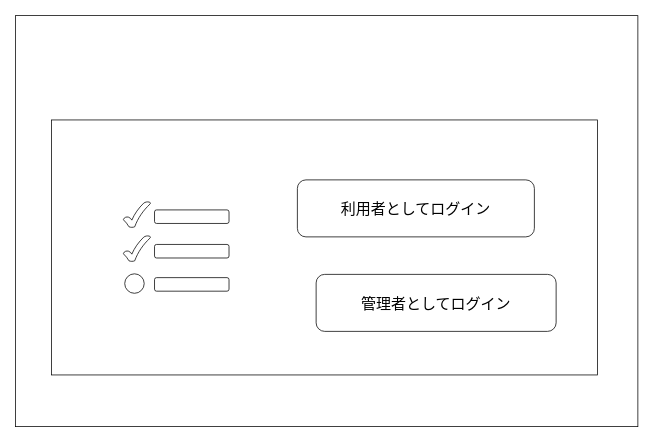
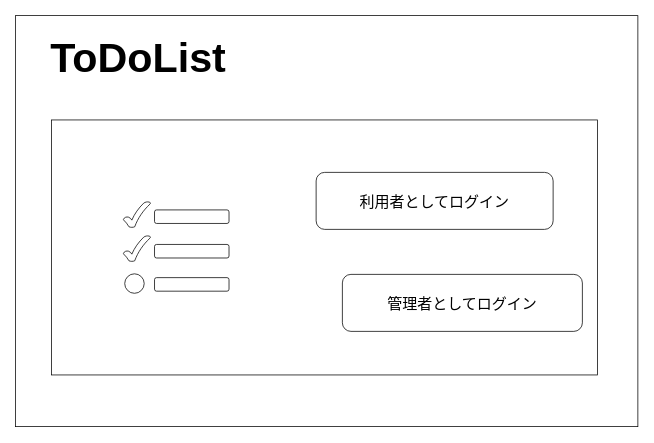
none -> (138, 57)
(416, 208) -> (435, 201)
(436, 303) -> (462, 303)
